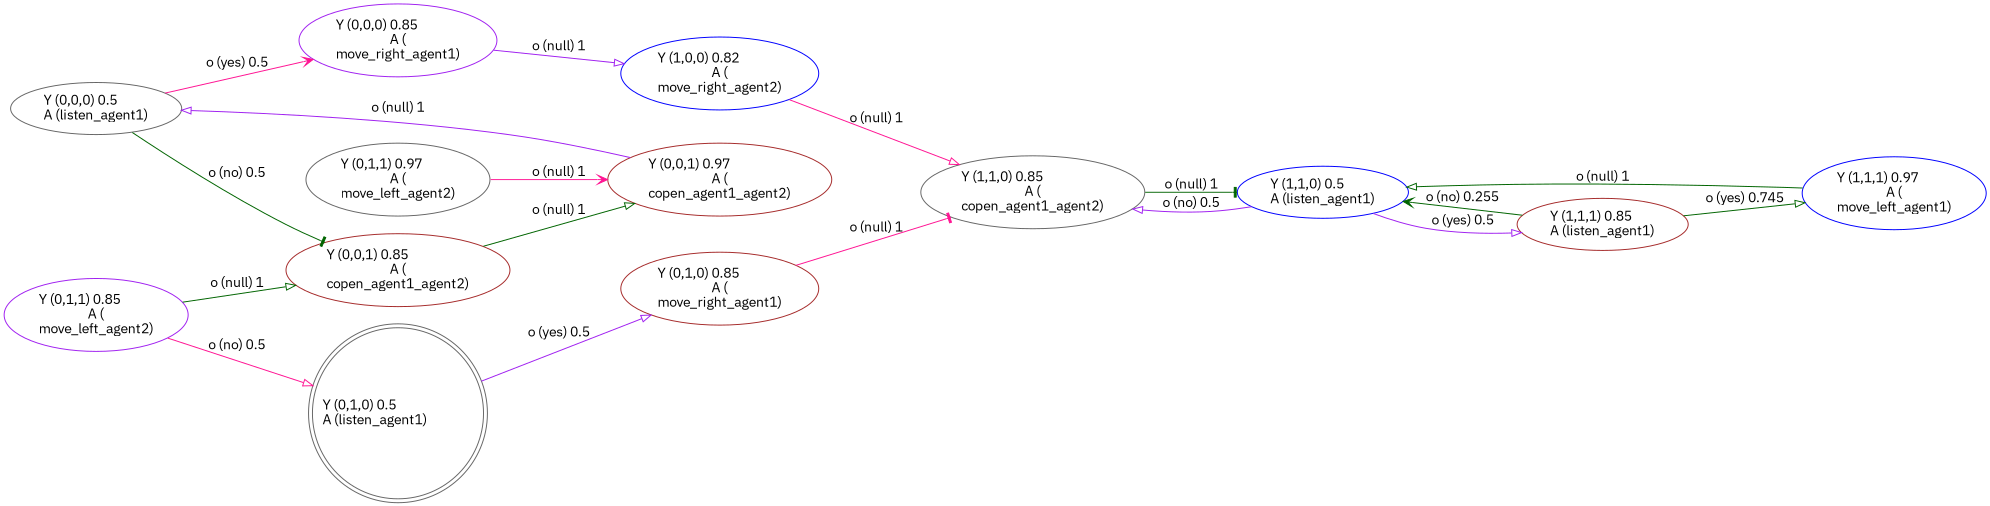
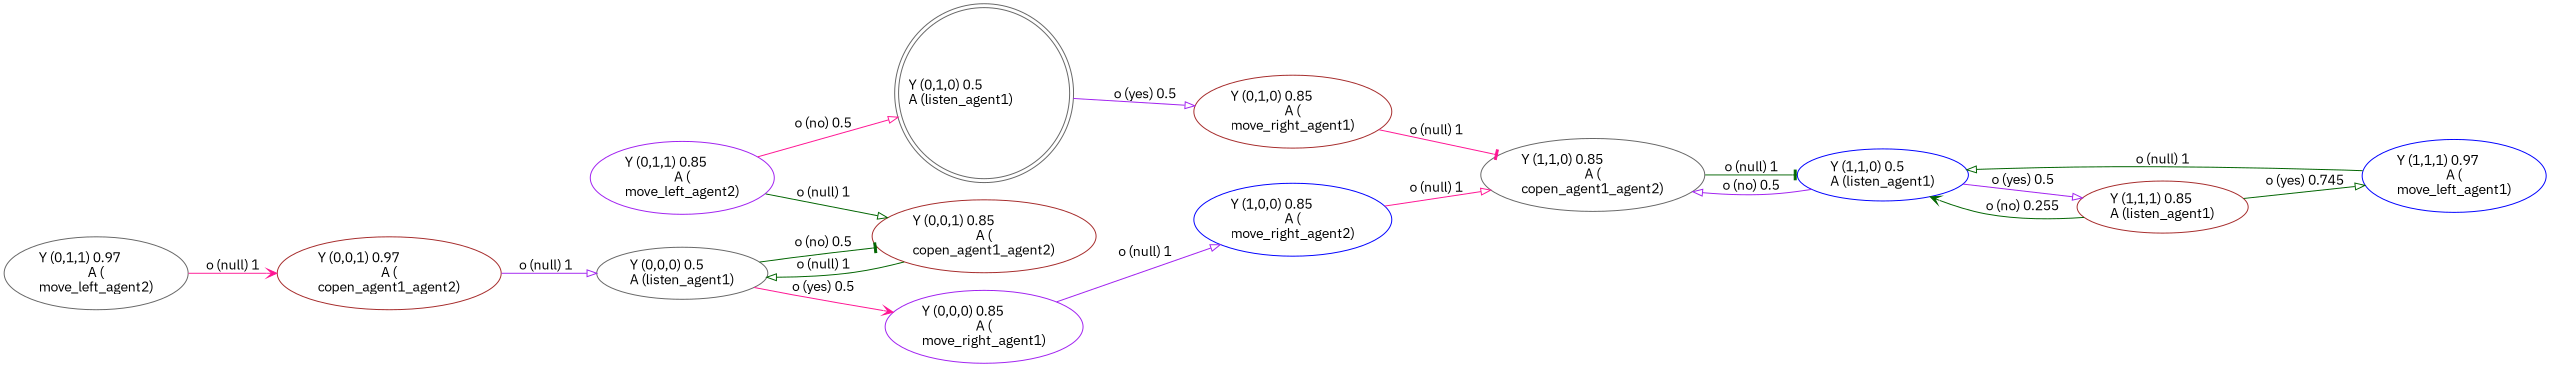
(720, 73) -> (1293, 220)
(554, 226) -> (841, 274)
